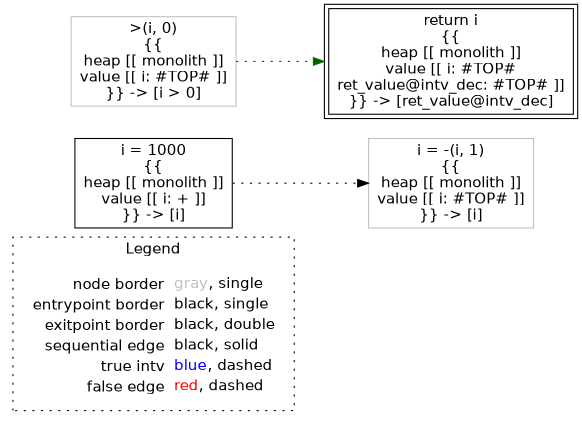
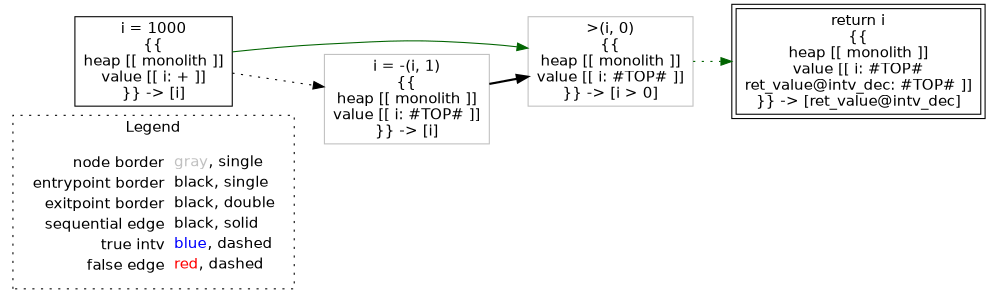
none -> (375, 42)
none -> (503, 81)
